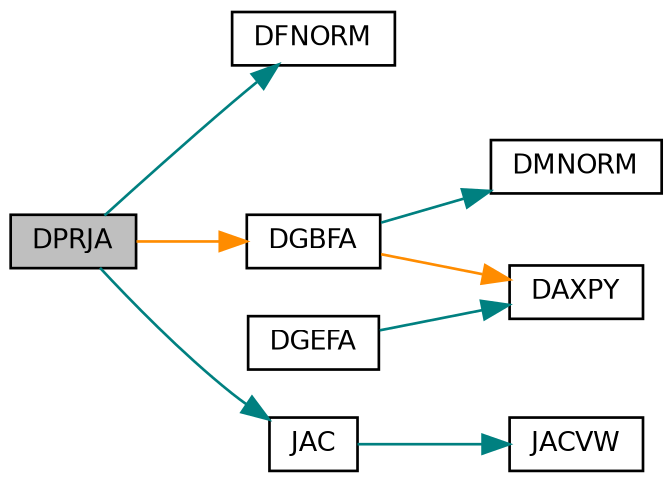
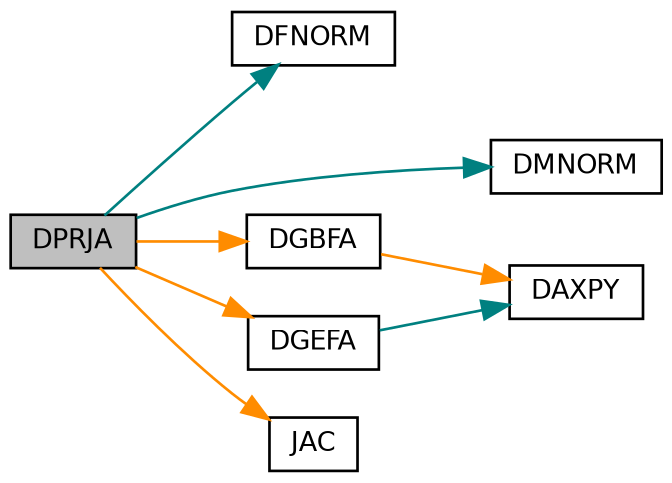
(422, 211) -> (298, 180)
none -> (181, 287)
(171, 339) -> (171, 339)
(576, 444) -> none
